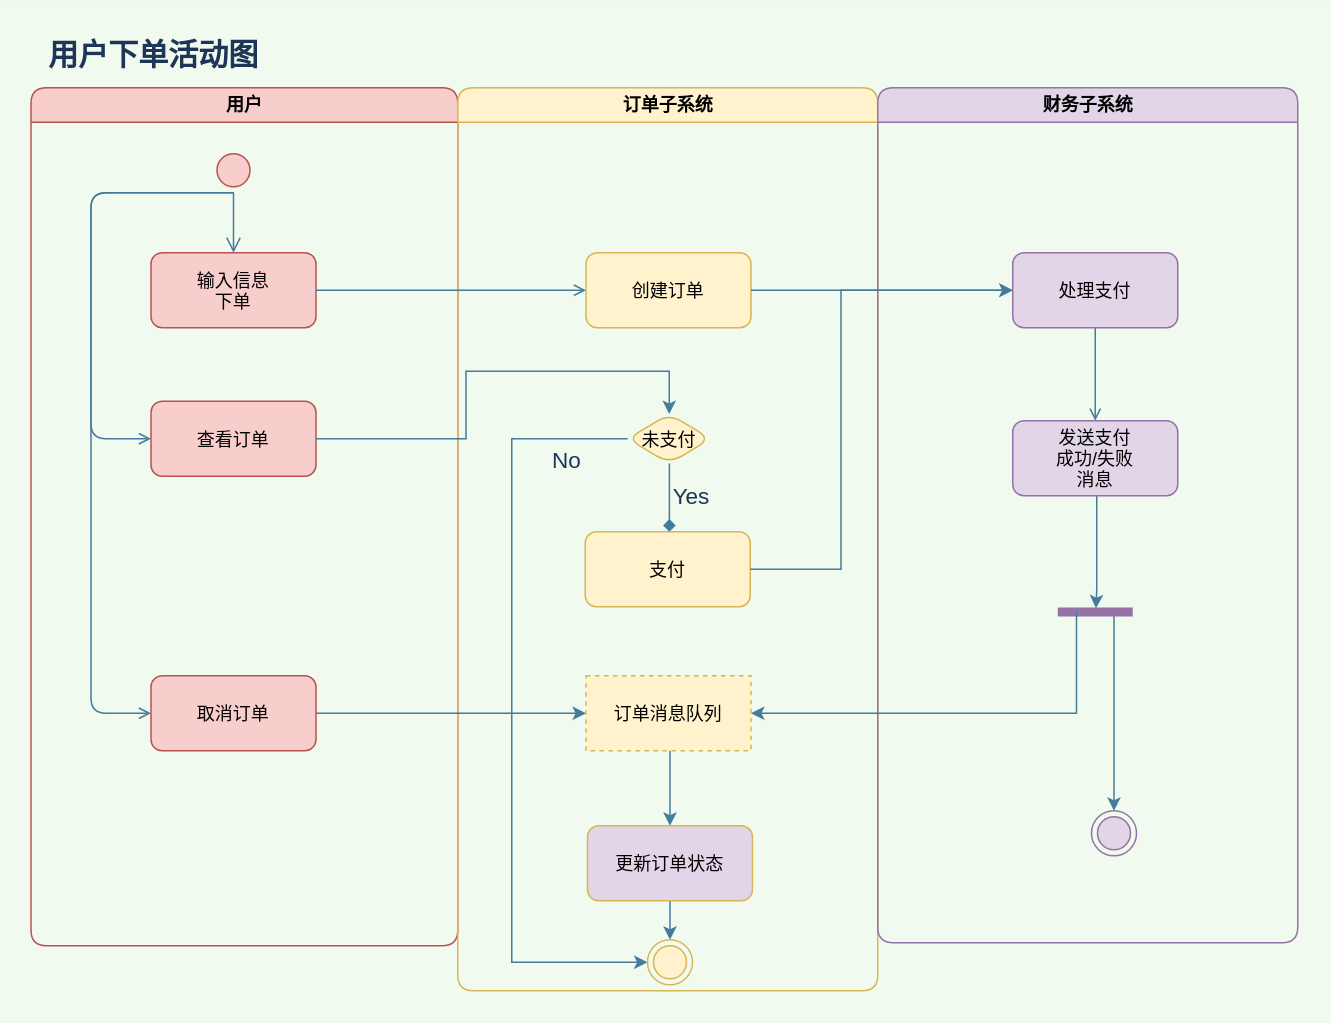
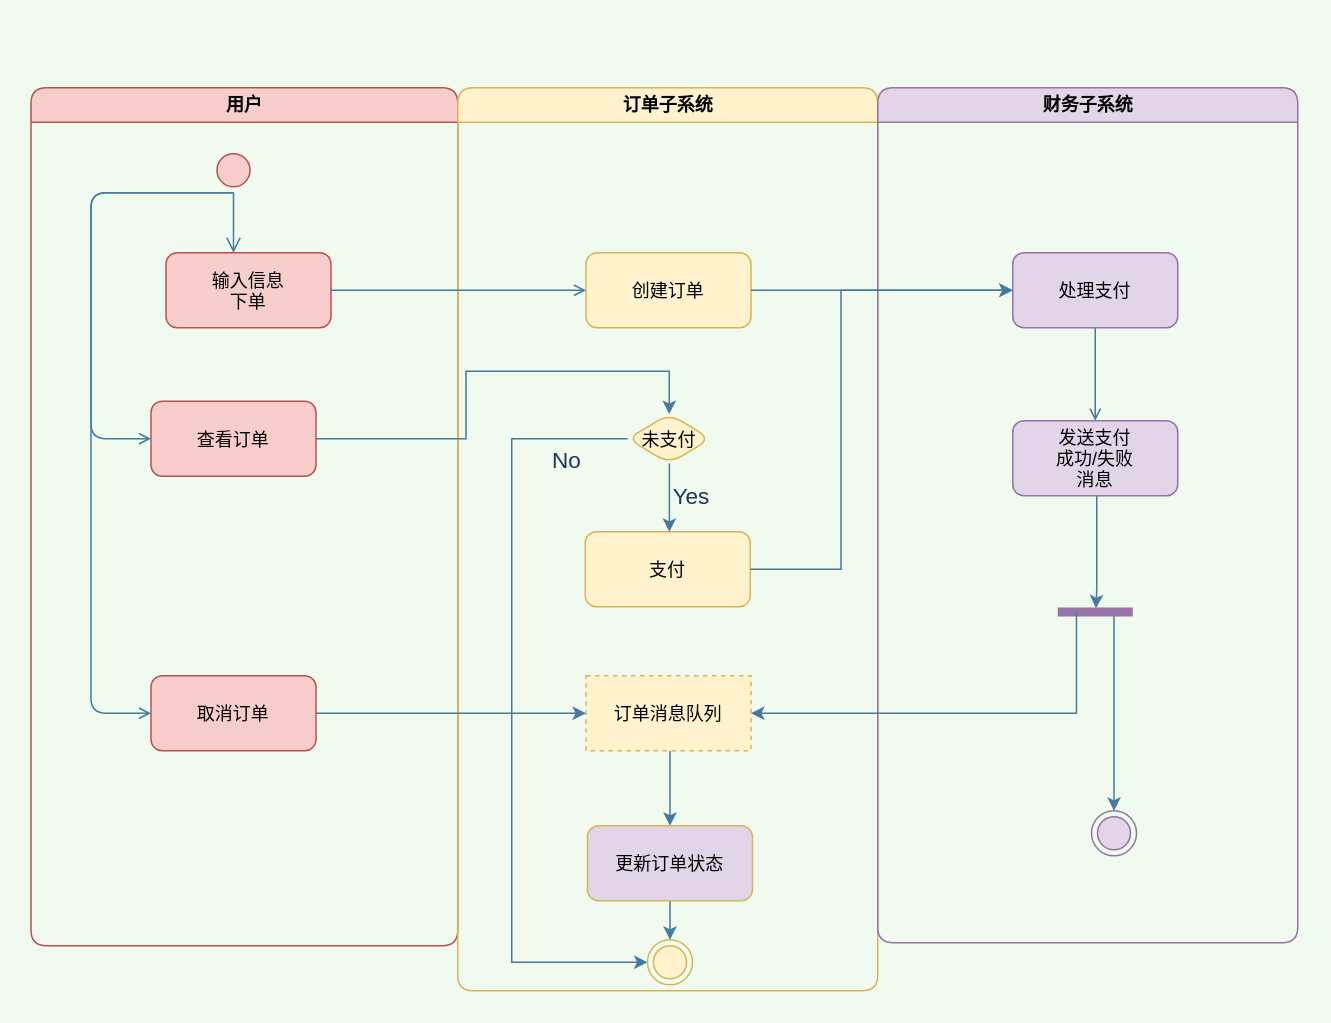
(166, 53) -> none
(233, 290) -> (248, 290)
(669, 519) -> (669, 520)
